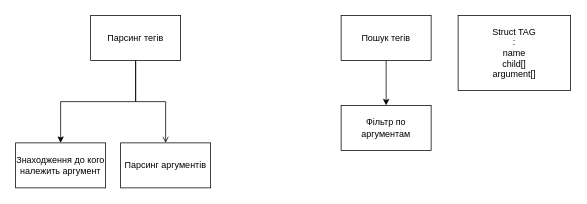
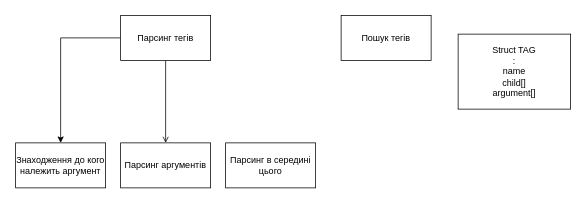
(135, 38) -> (165, 38)
(514, 53) -> (514, 72)
(386, 99) -> none
(386, 128) -> none
none -> (270, 165)
